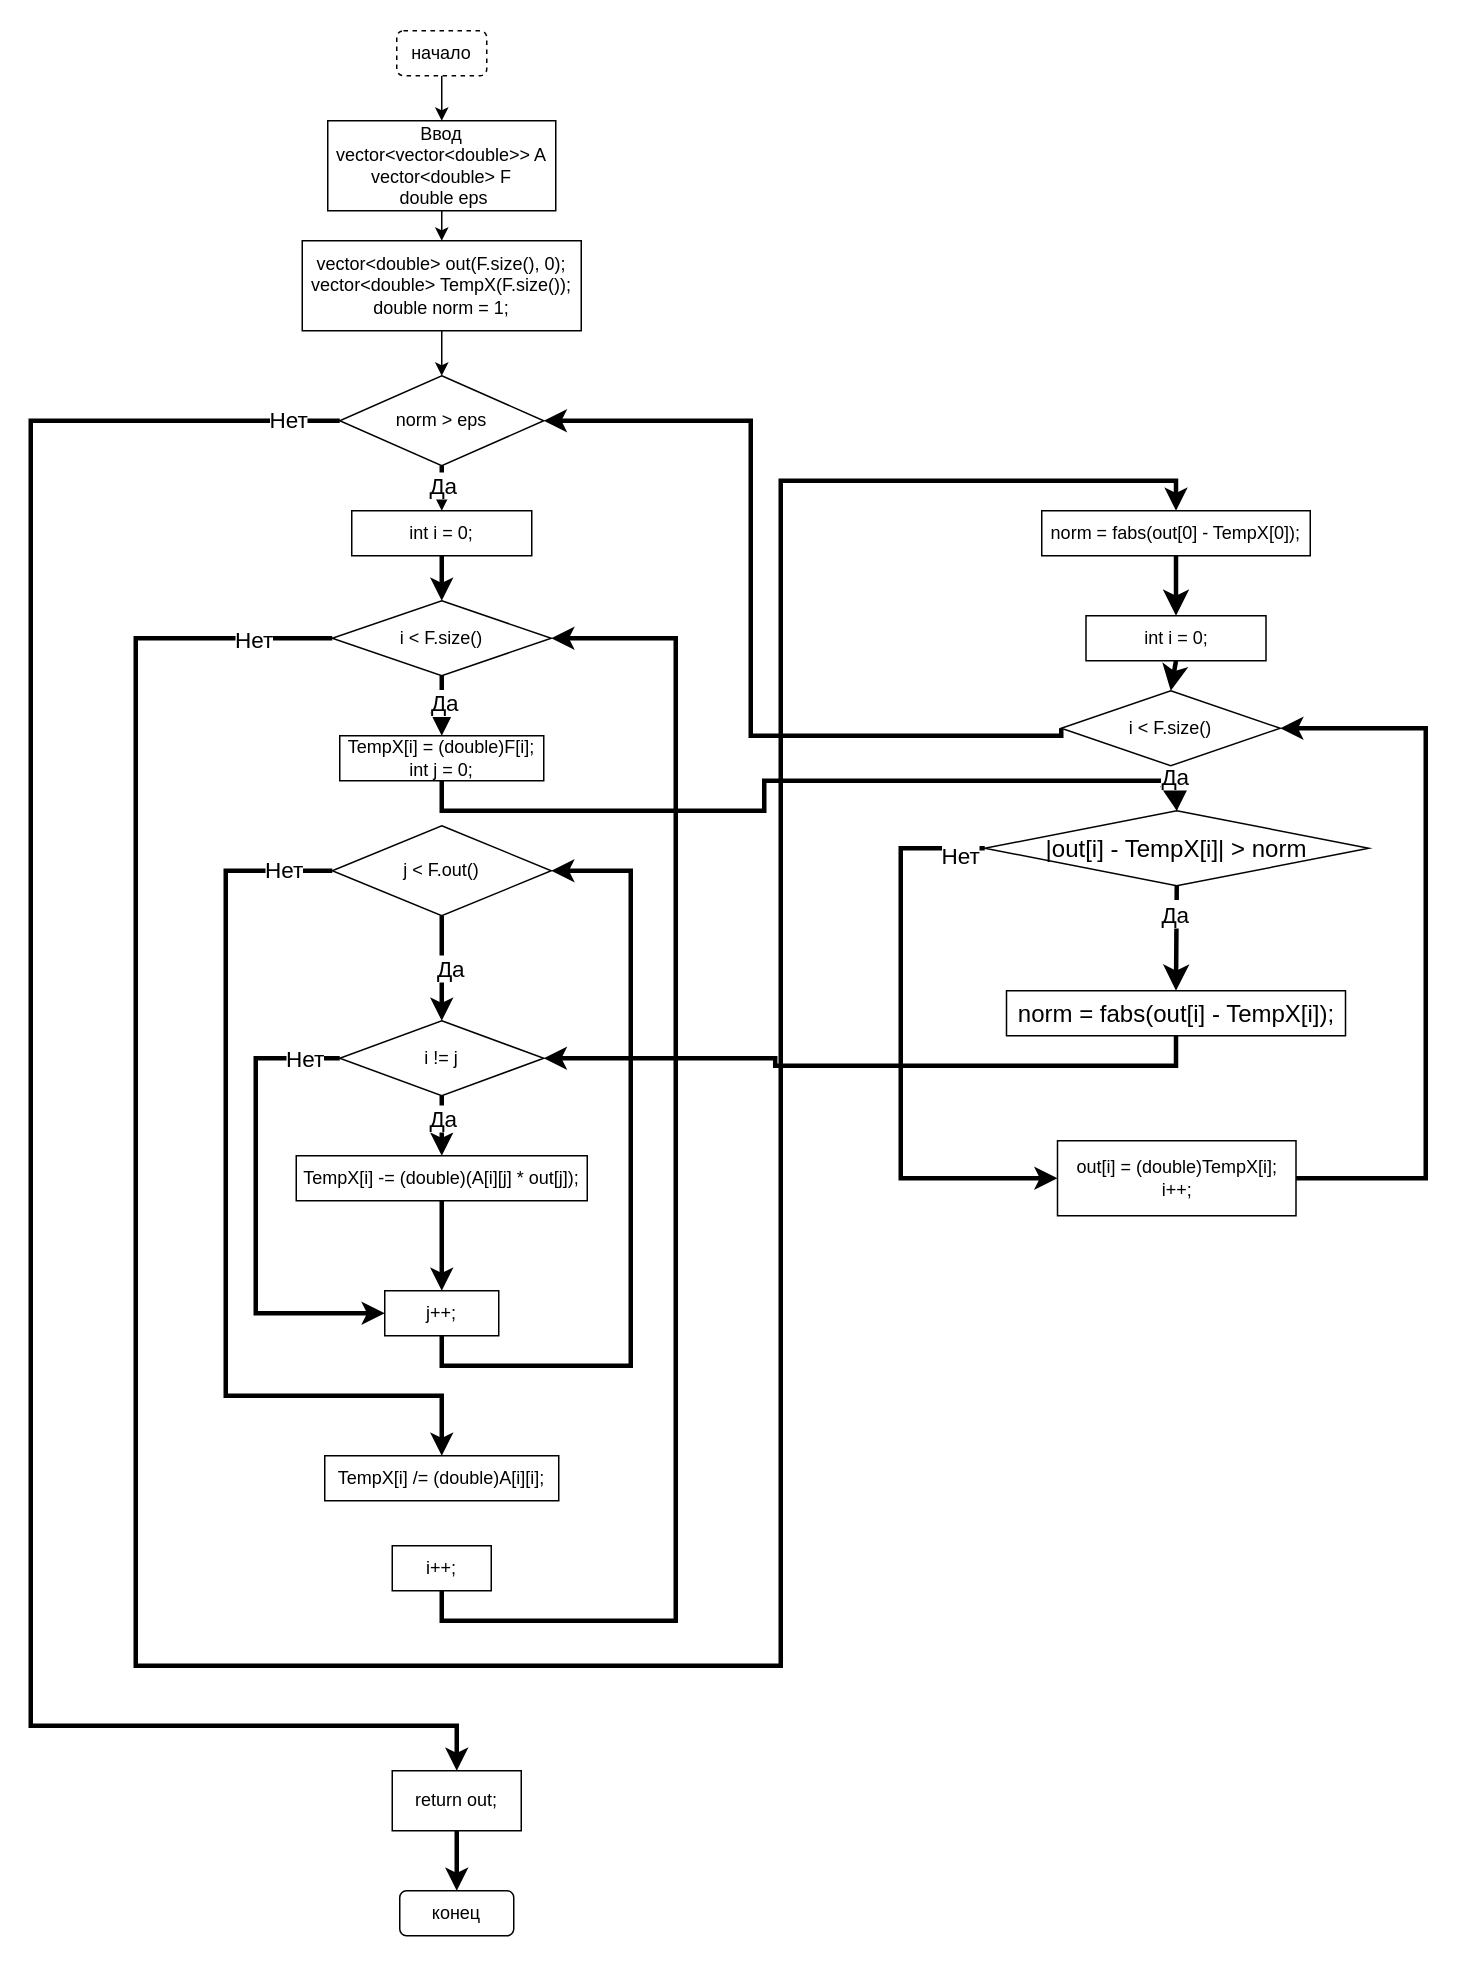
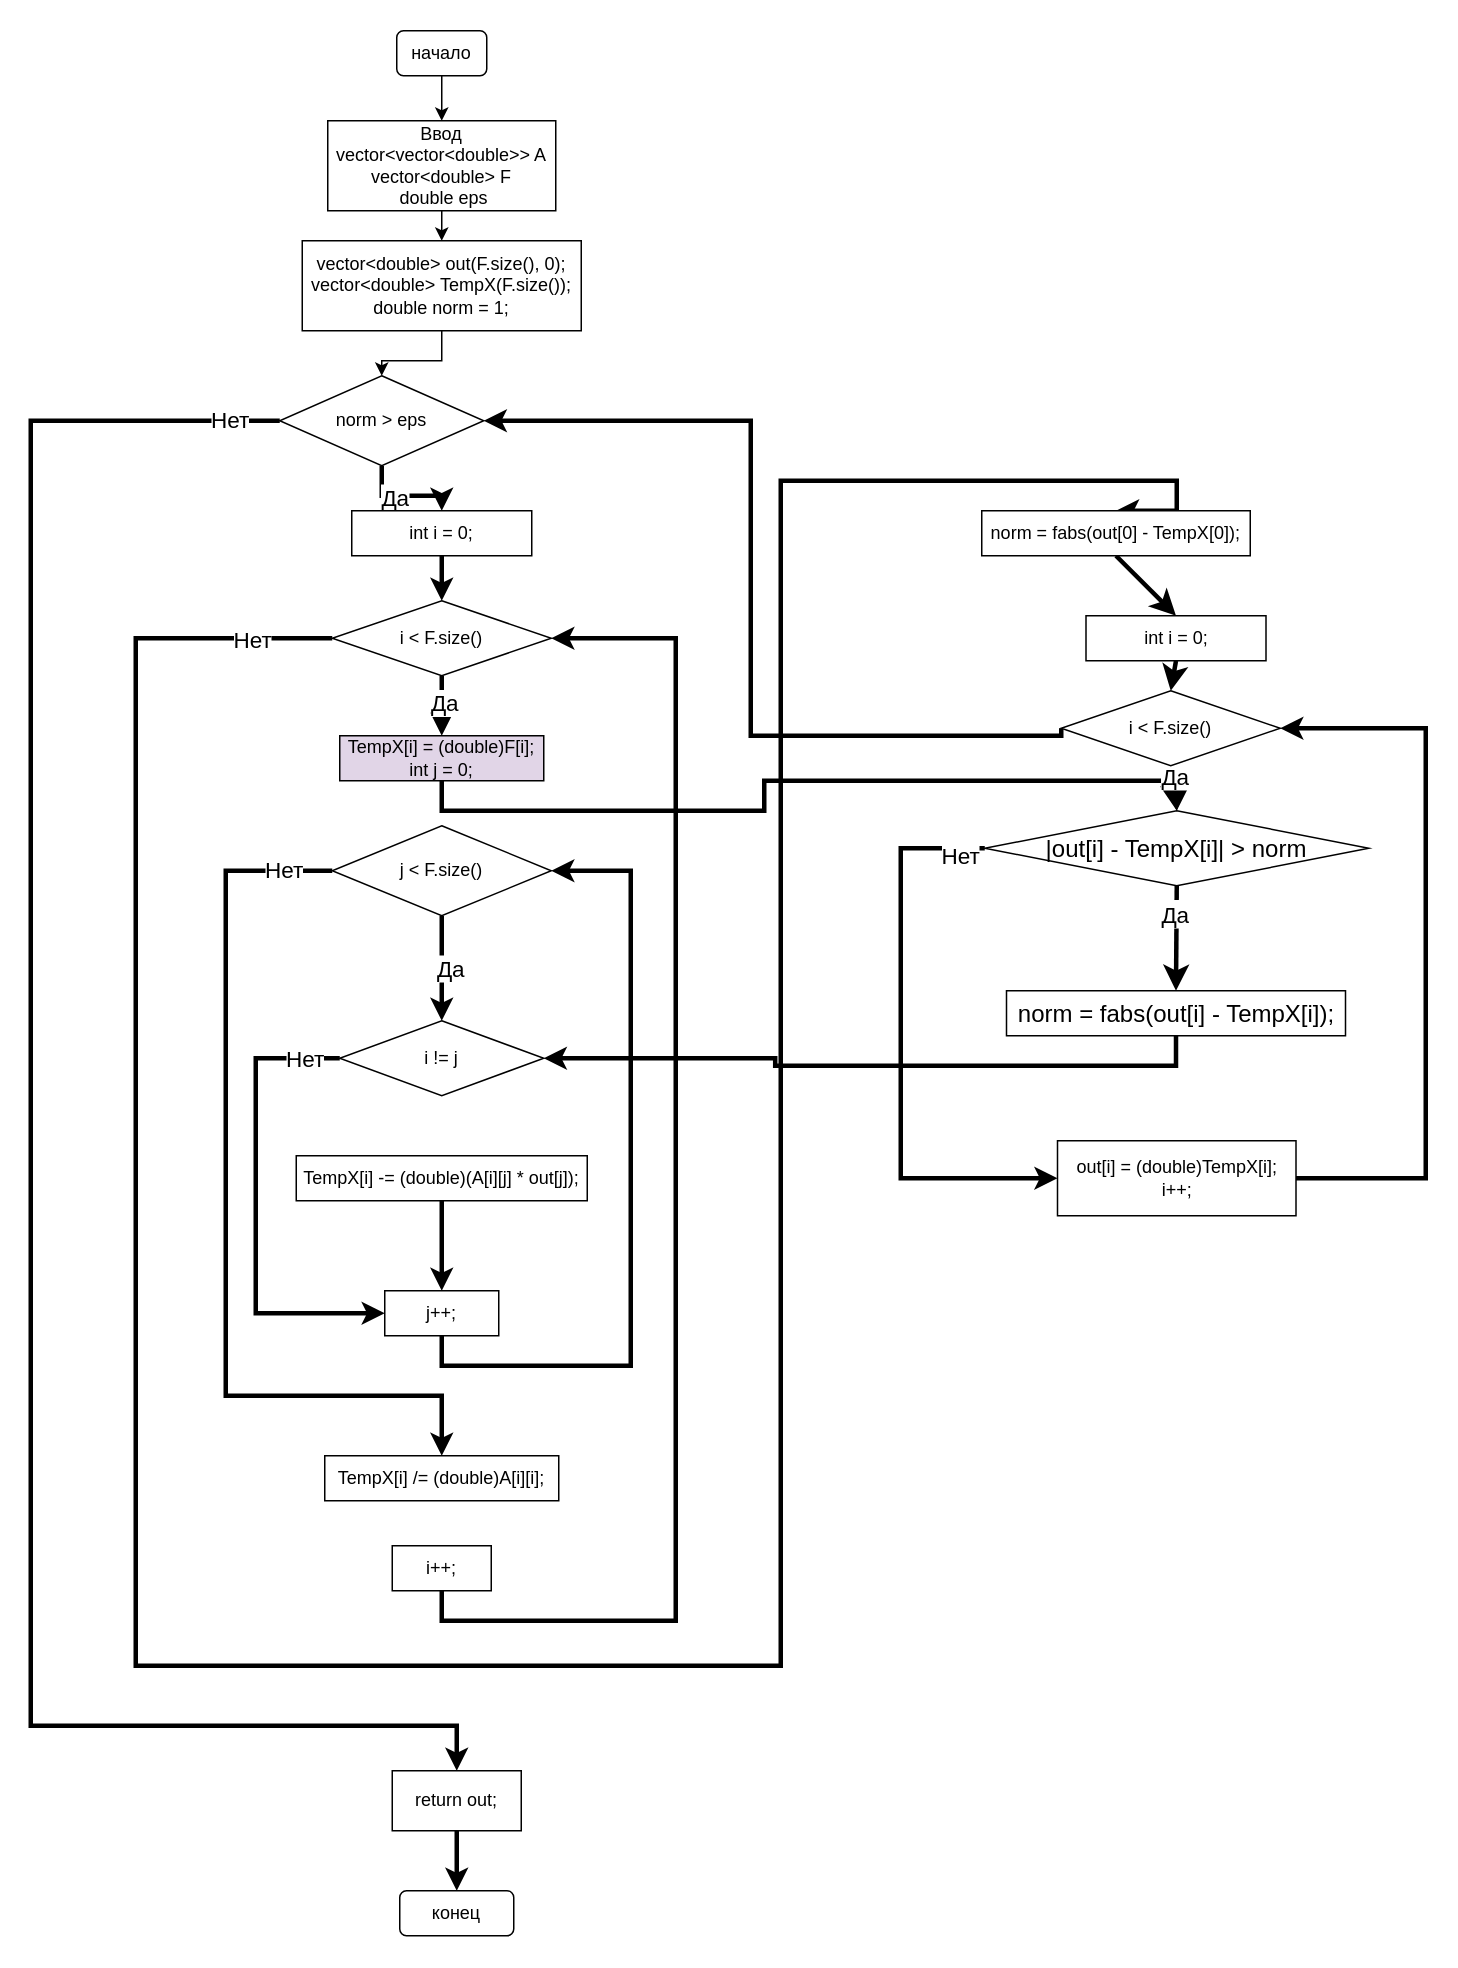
(442, 53) -> (442, 53)
(442, 421) -> (382, 421)
(1176, 533) -> (1116, 533)
(442, 758) -> (442, 758)
(442, 871) -> (442, 871)
(442, 1118) -> none
